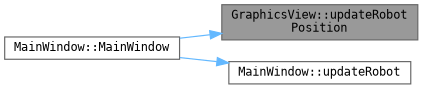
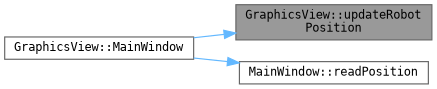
(92, 48) -> (99, 48)
(320, 73) -> (334, 73)
